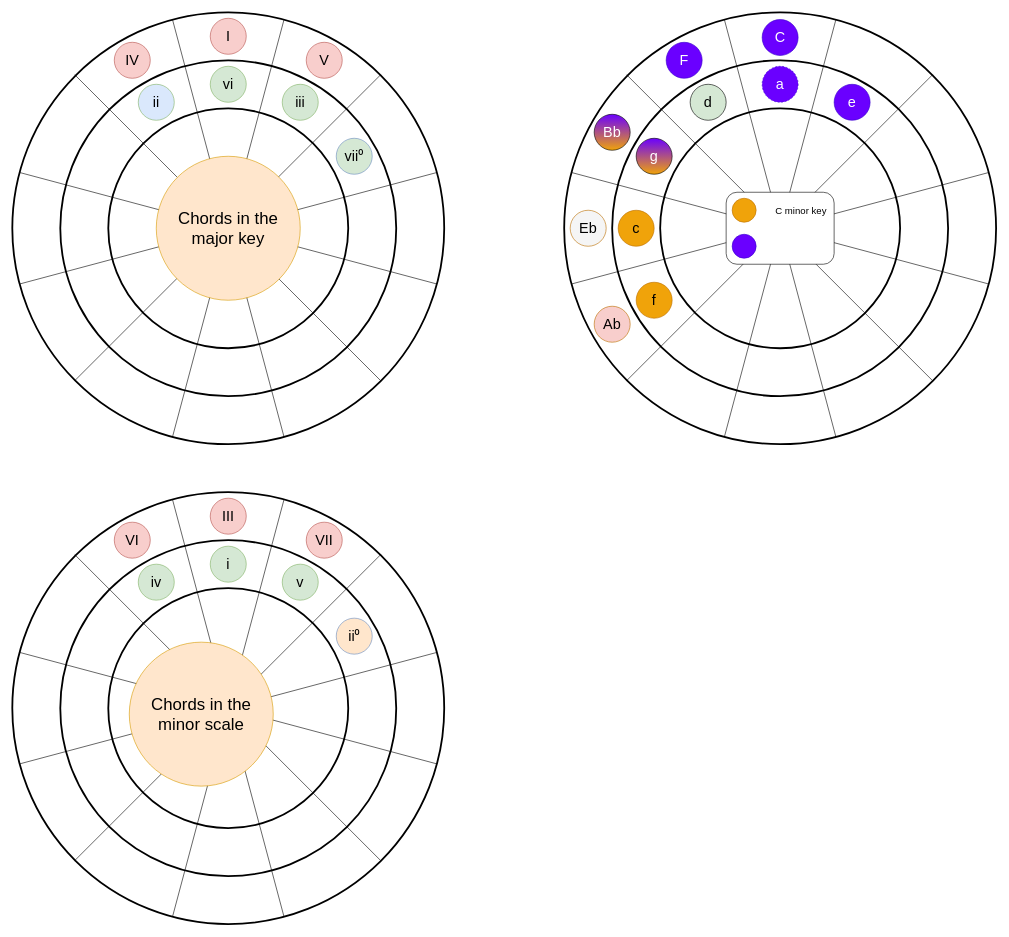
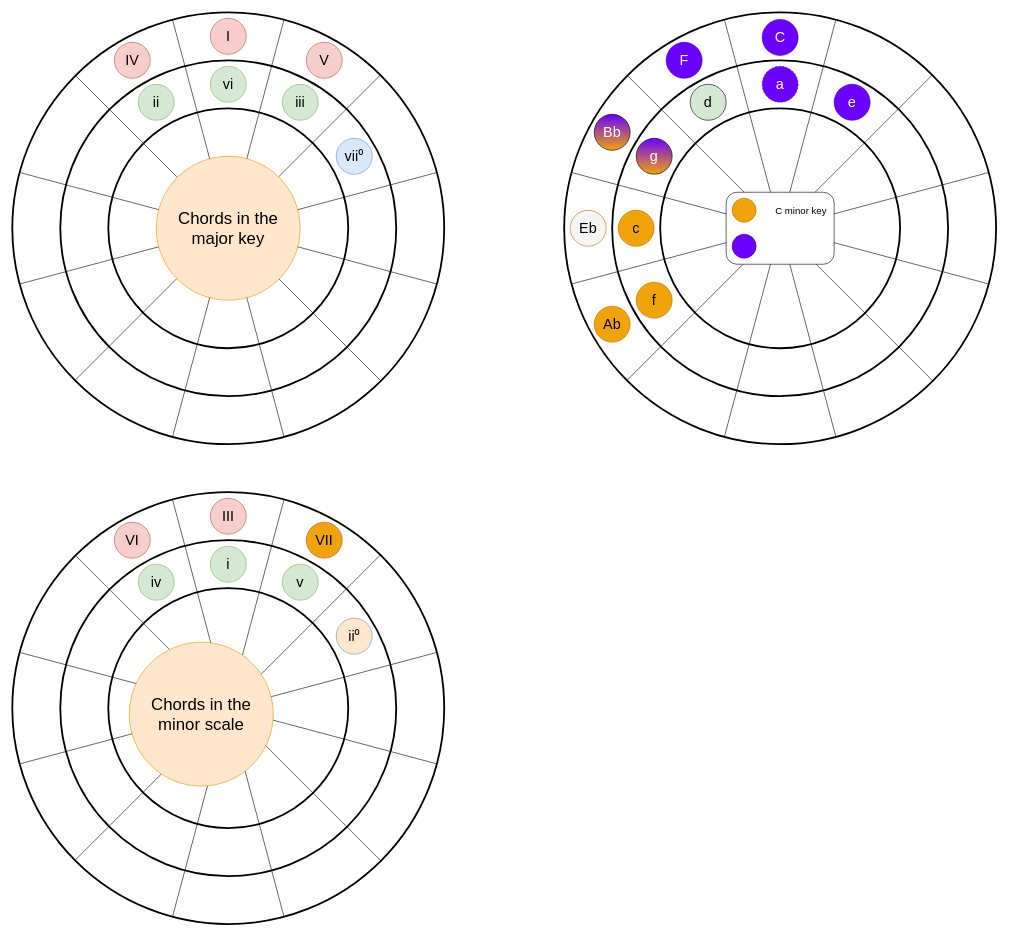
(156, 102) -> (156, 102)
(354, 156) -> (354, 156)
(612, 324) -> (612, 324)
(324, 540) -> (324, 540)
